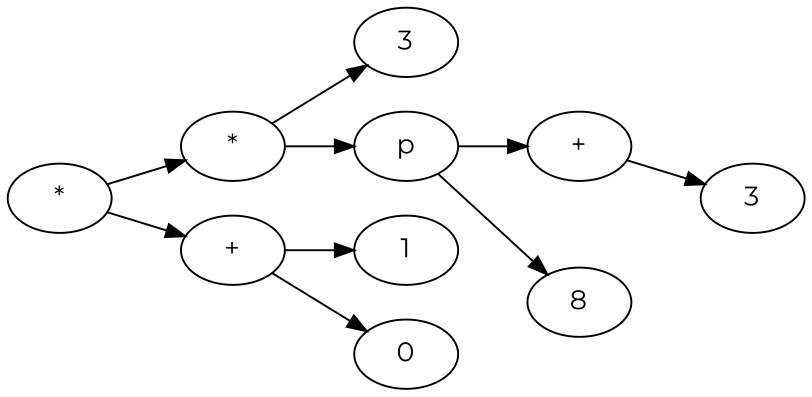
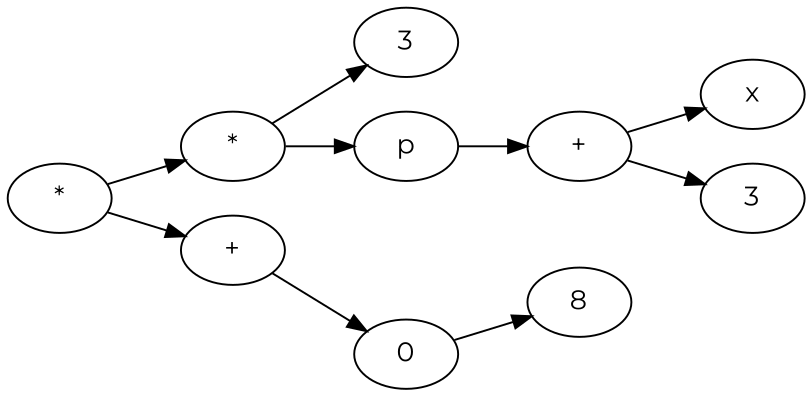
none -> (753, 94)
(486, 218) -> (484, 331)
(406, 250) -> none
